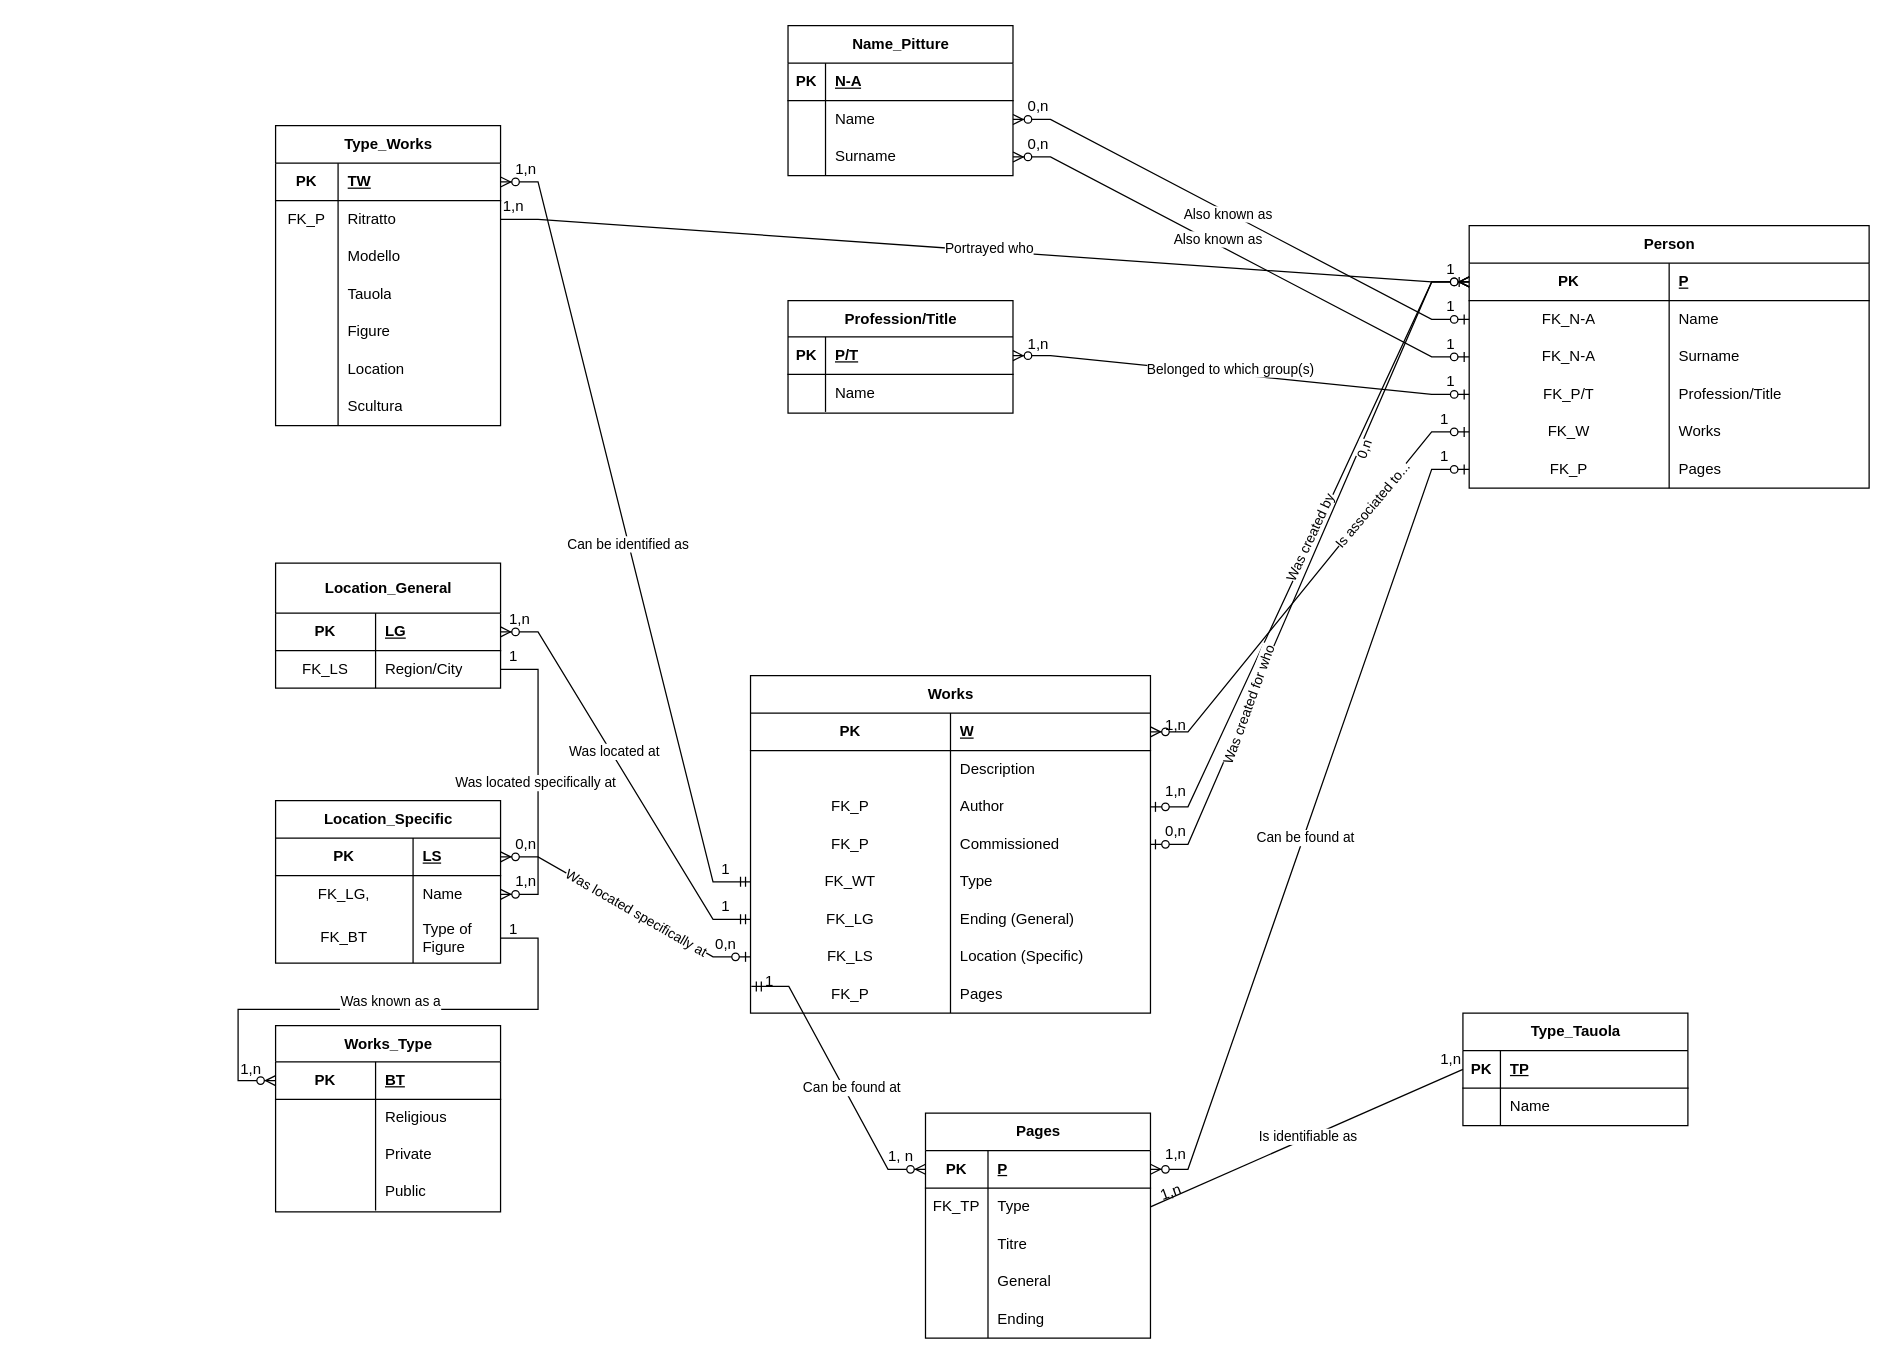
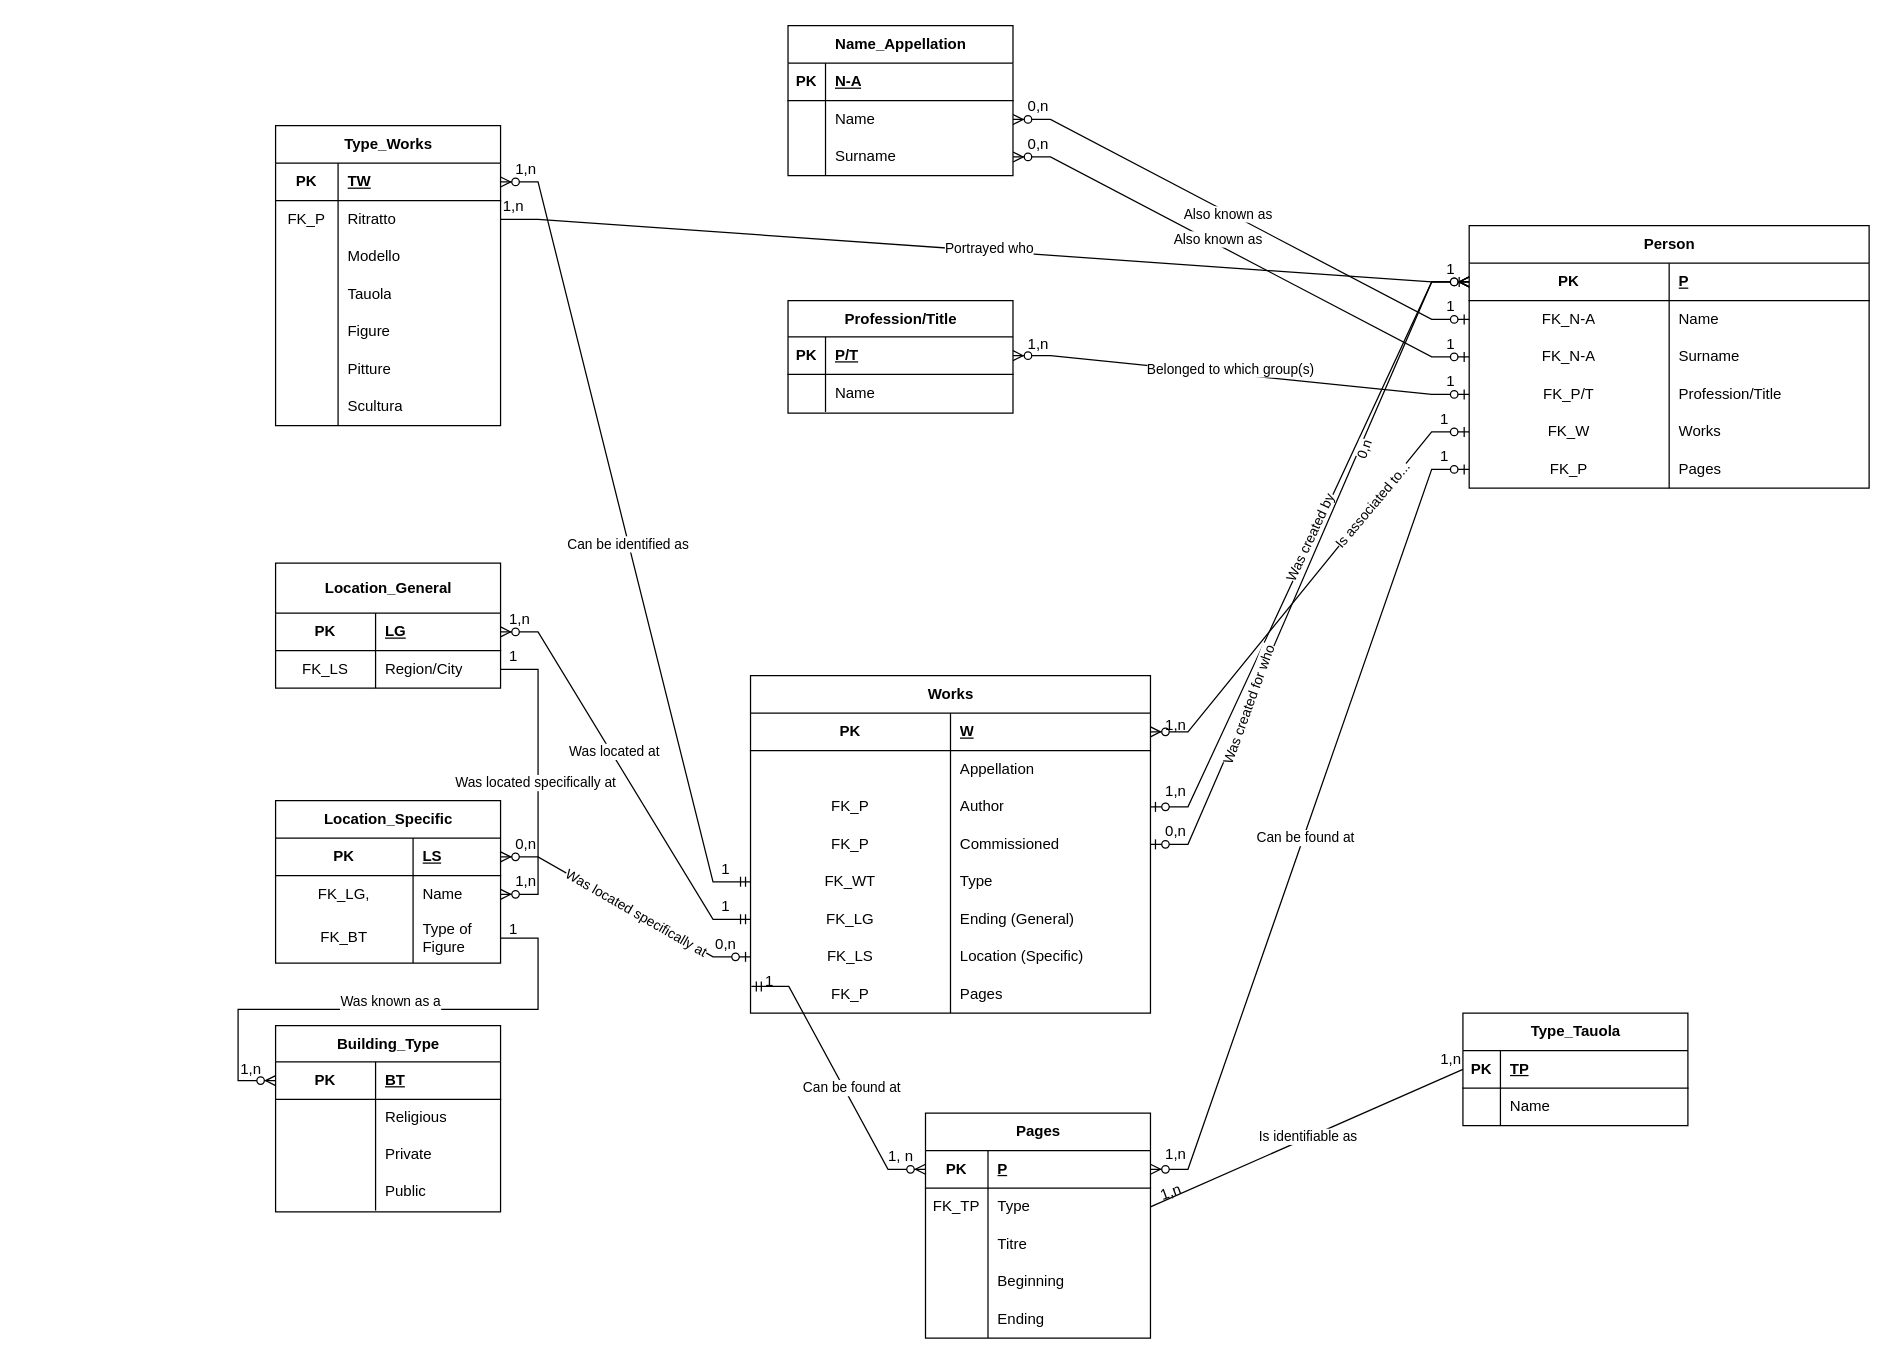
(901, 44) -> (901, 44)
(380, 369) -> (376, 369)
(1003, 769) -> (1001, 769)
(389, 1044) -> (389, 1044)
(1026, 1282) -> (1032, 1282)
